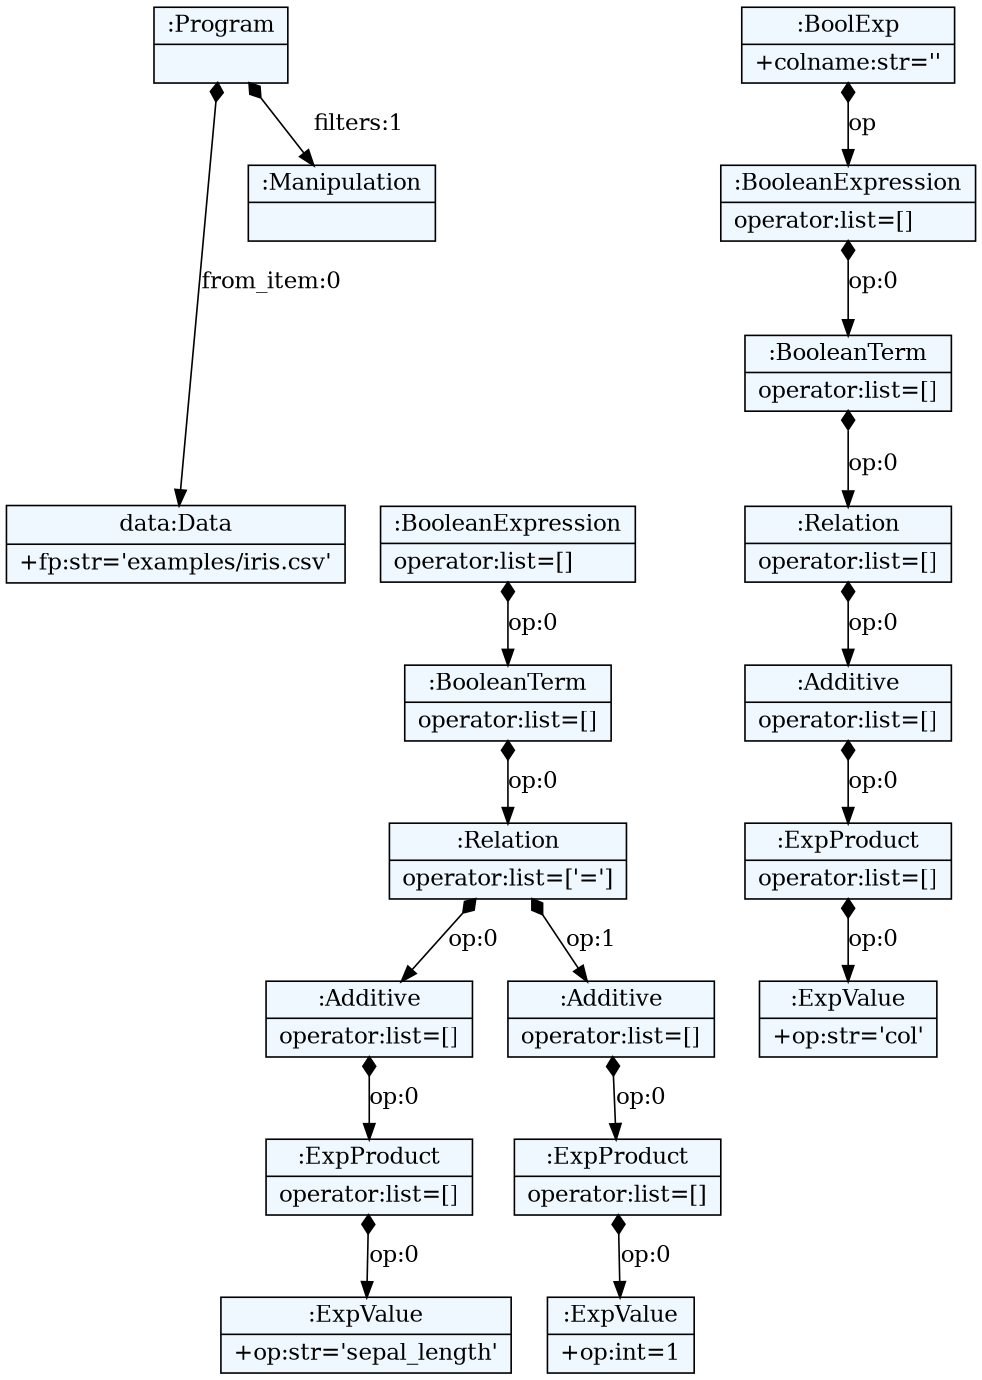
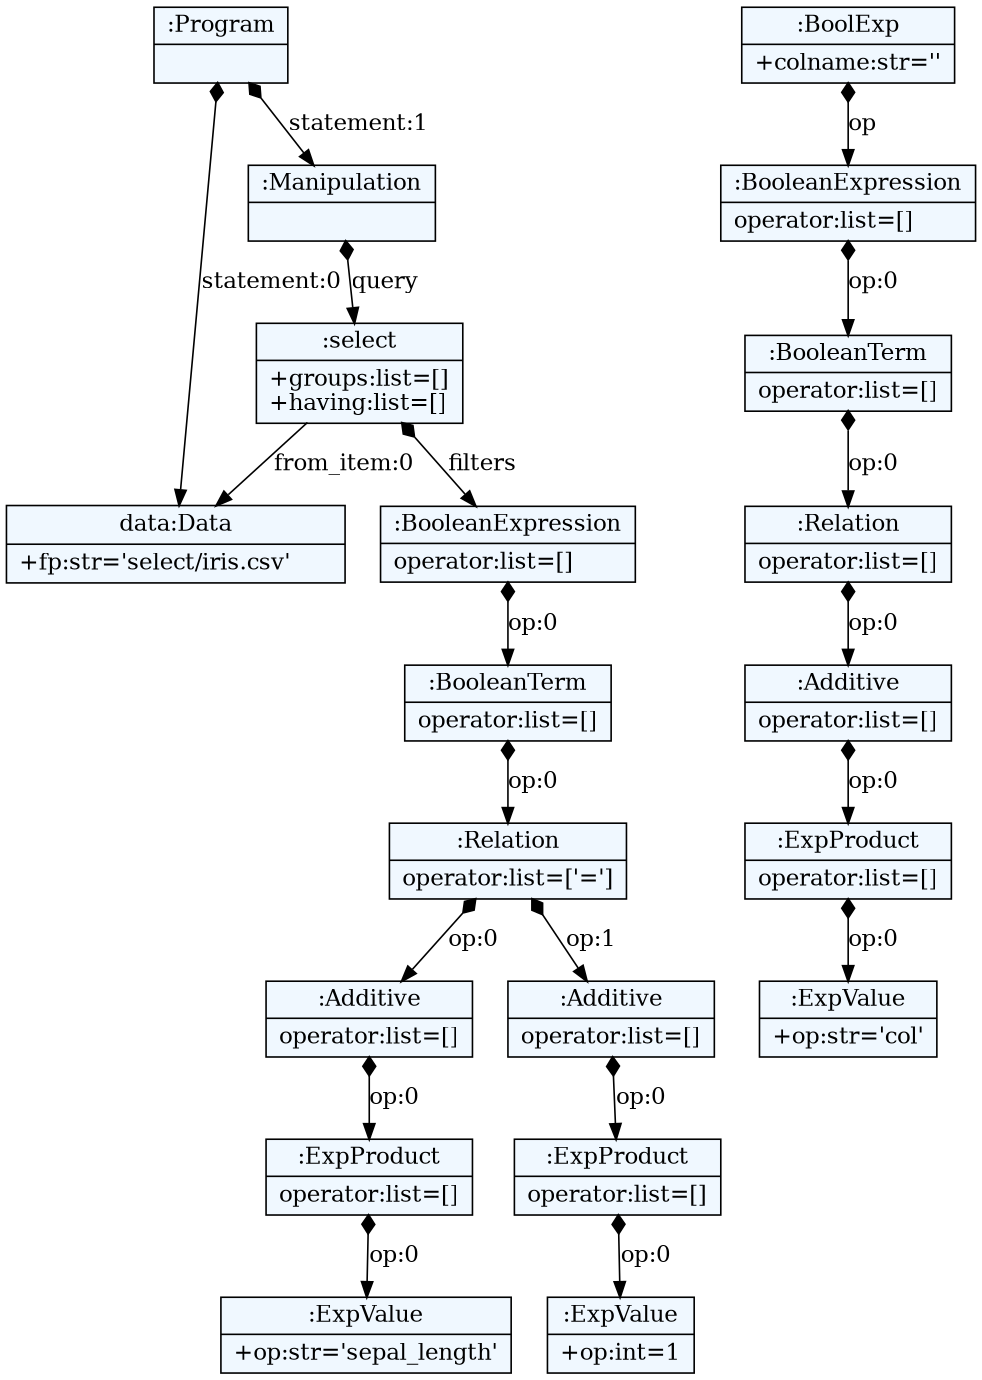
(359, 124) -> (359, 124)
(272, 282) -> (272, 282)
none -> (360, 373)
(176, 563) -> (156, 563)
